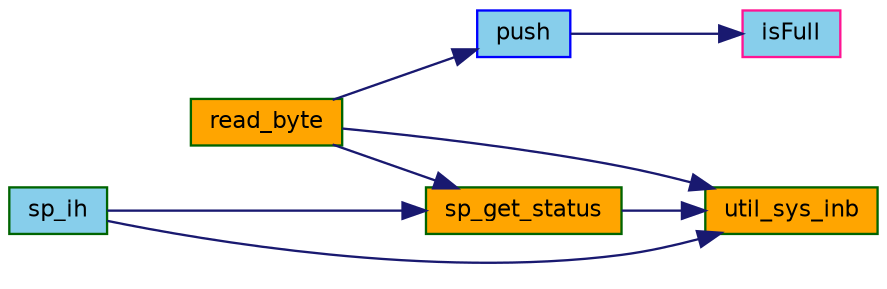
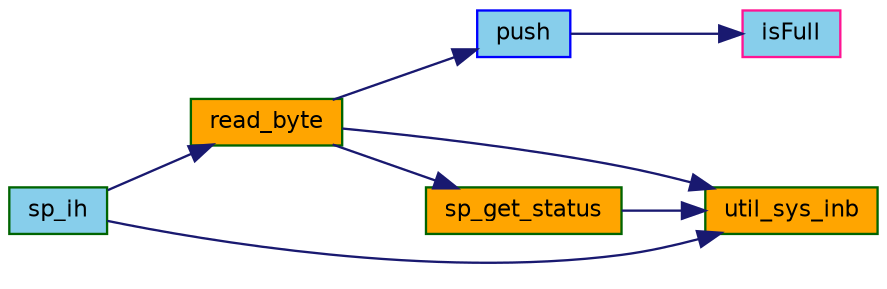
(255, 211) -> (150, 172)
